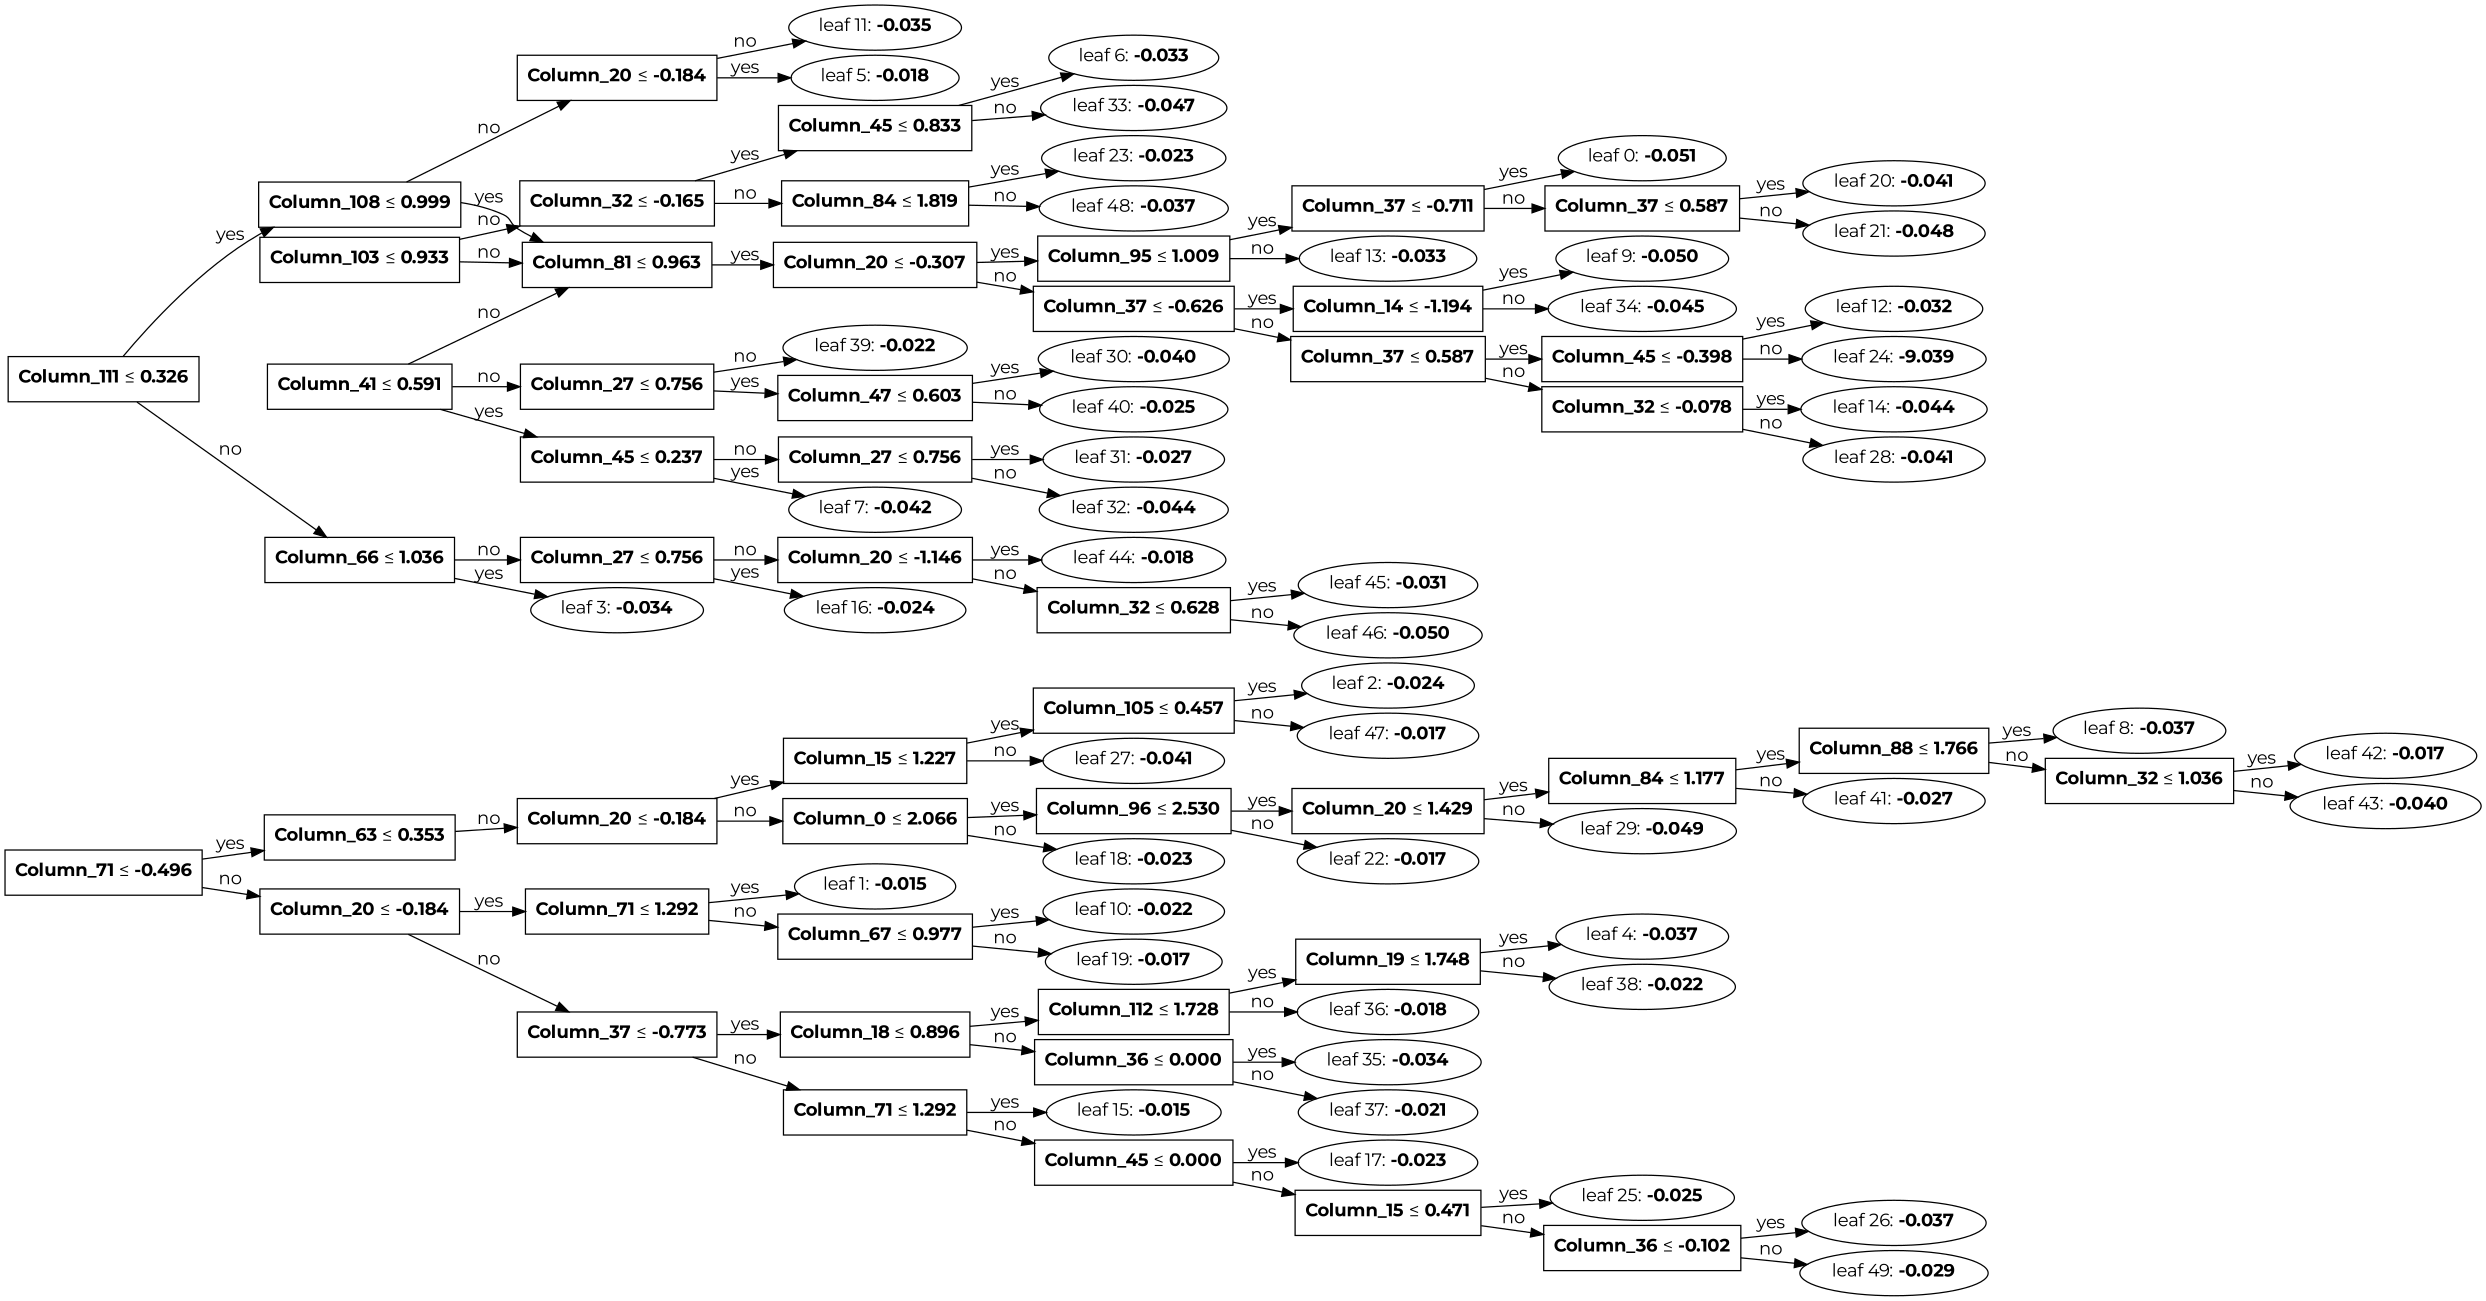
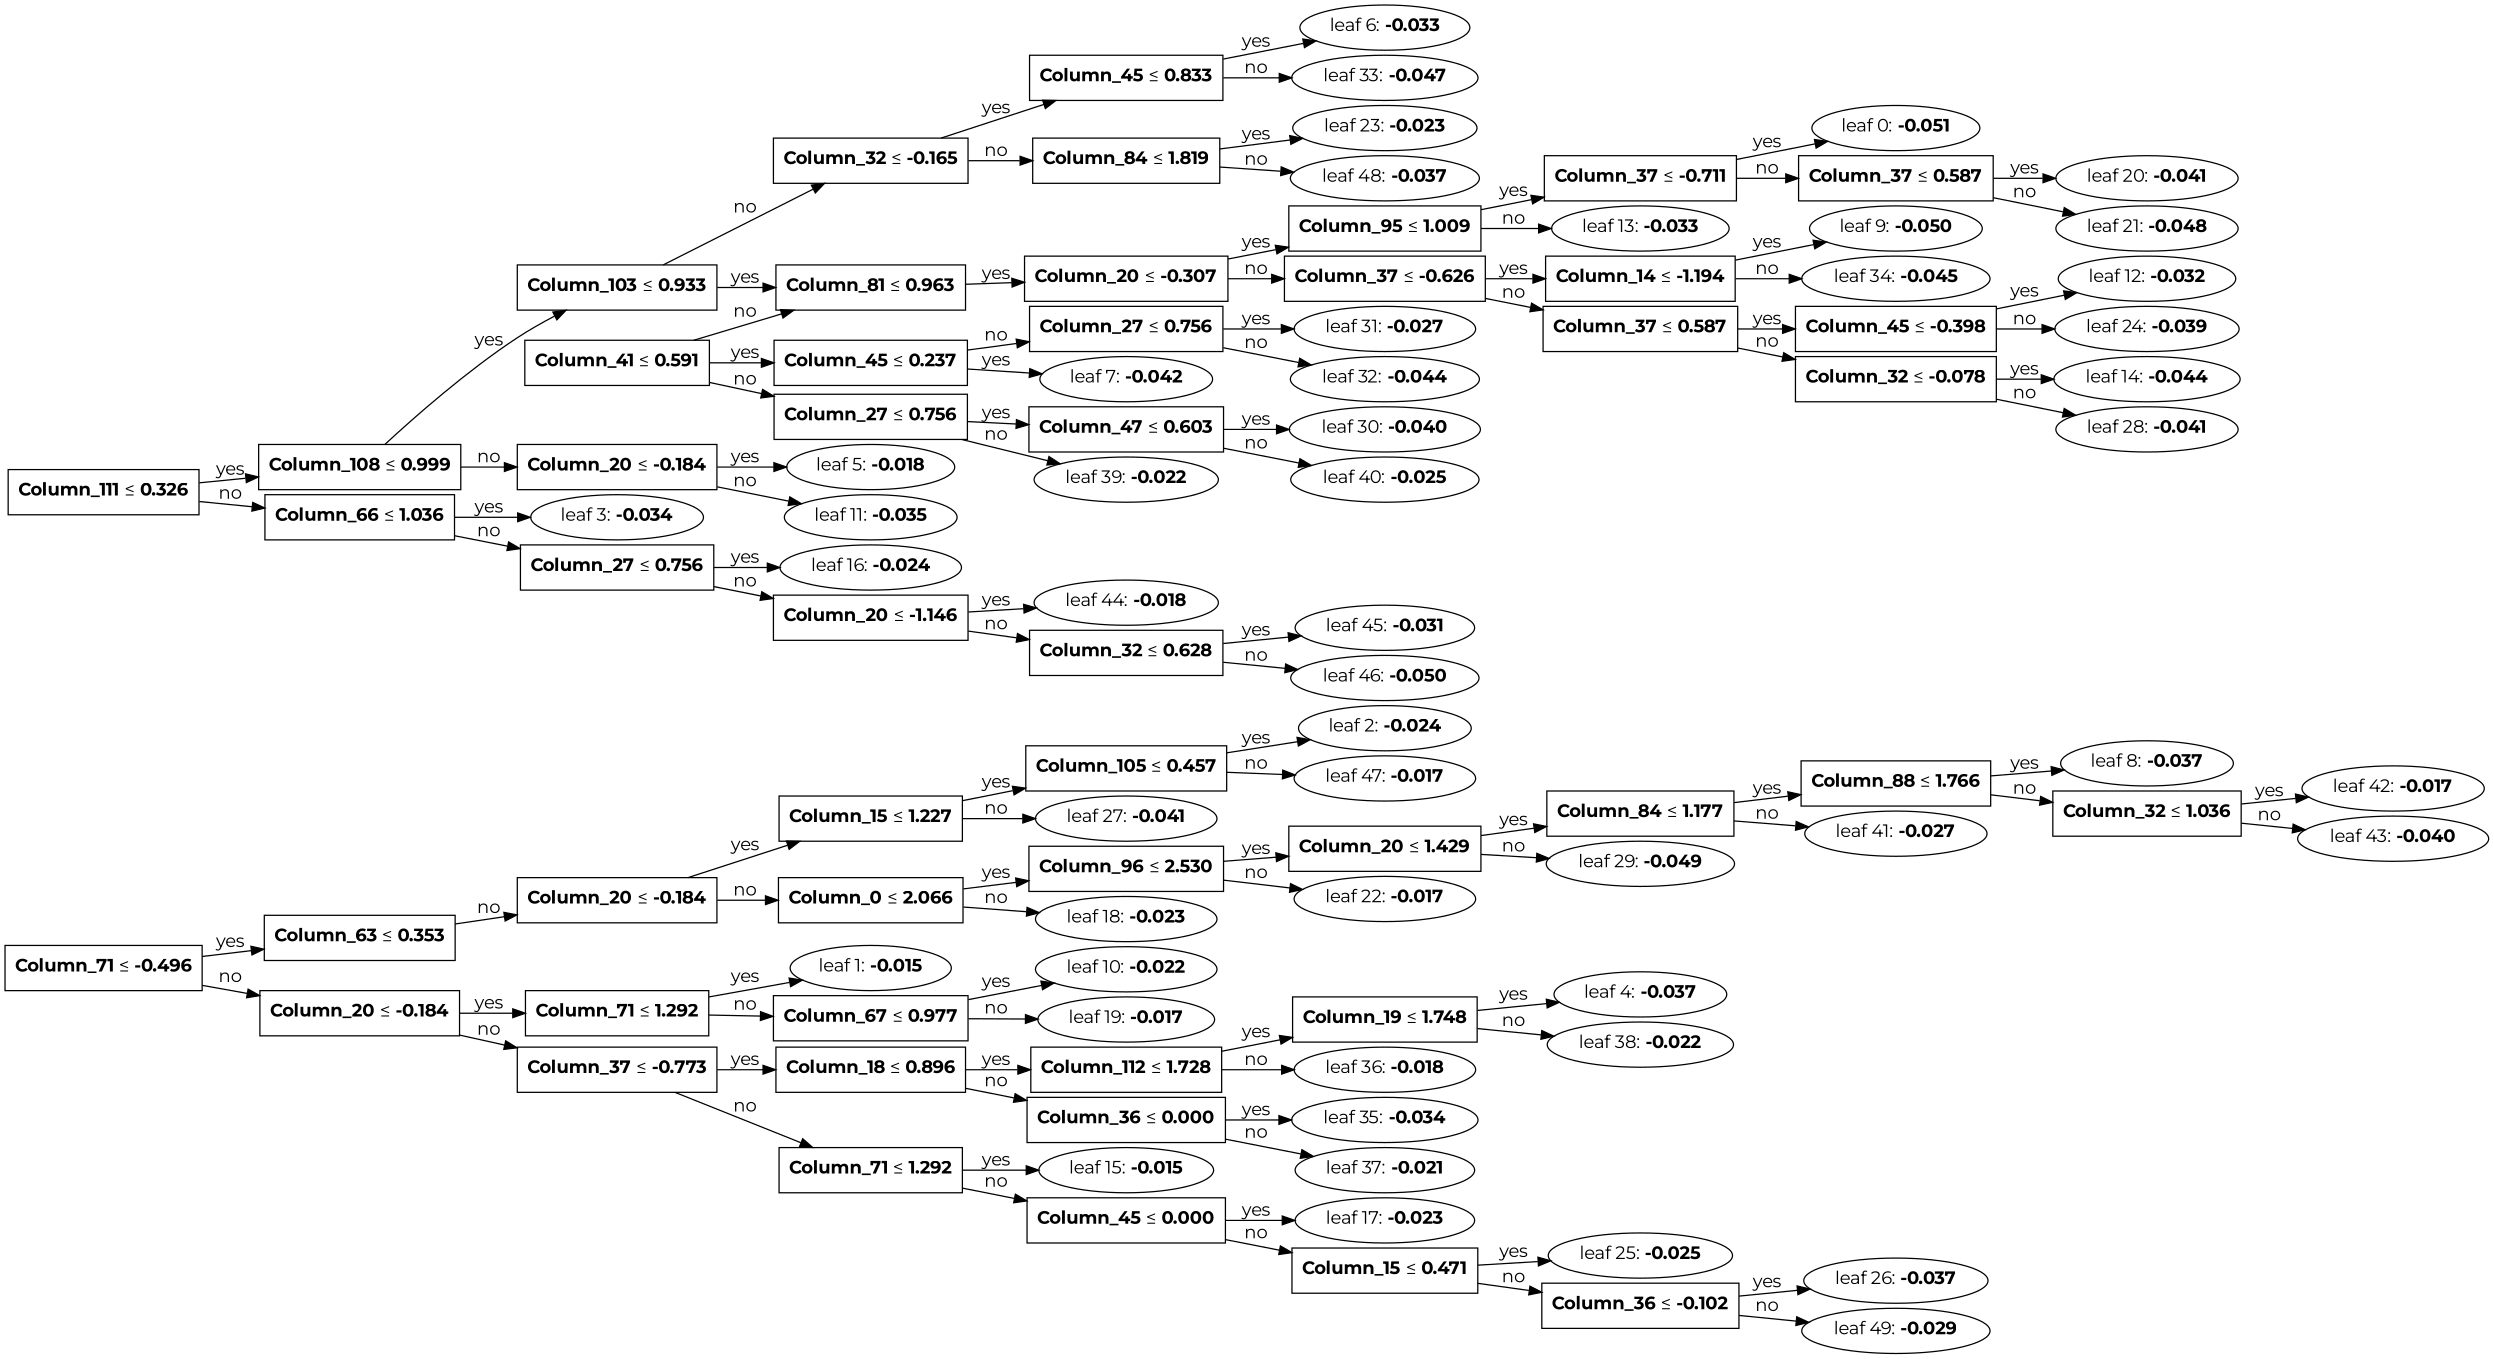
(500, 213) -> (466, 375)
(489, 253) -> (745, 278)
(1927, 357) -> (2180, 327)
